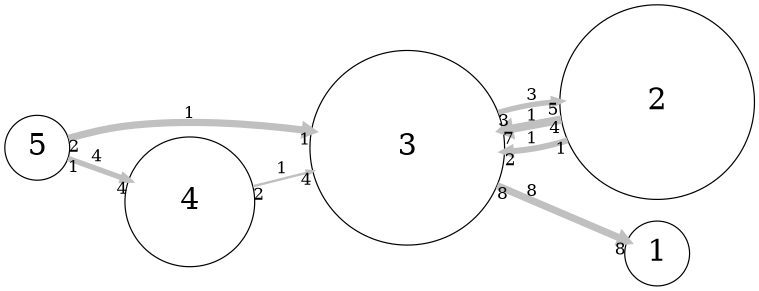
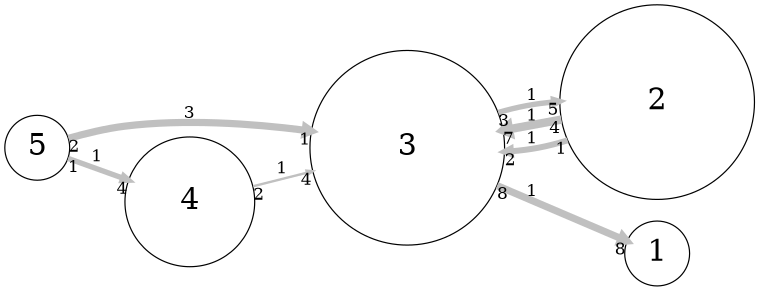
(532, 96) -> (532, 96)
(190, 114) -> (190, 114)
(97, 157) -> (97, 157)
(532, 192) -> (532, 192)
